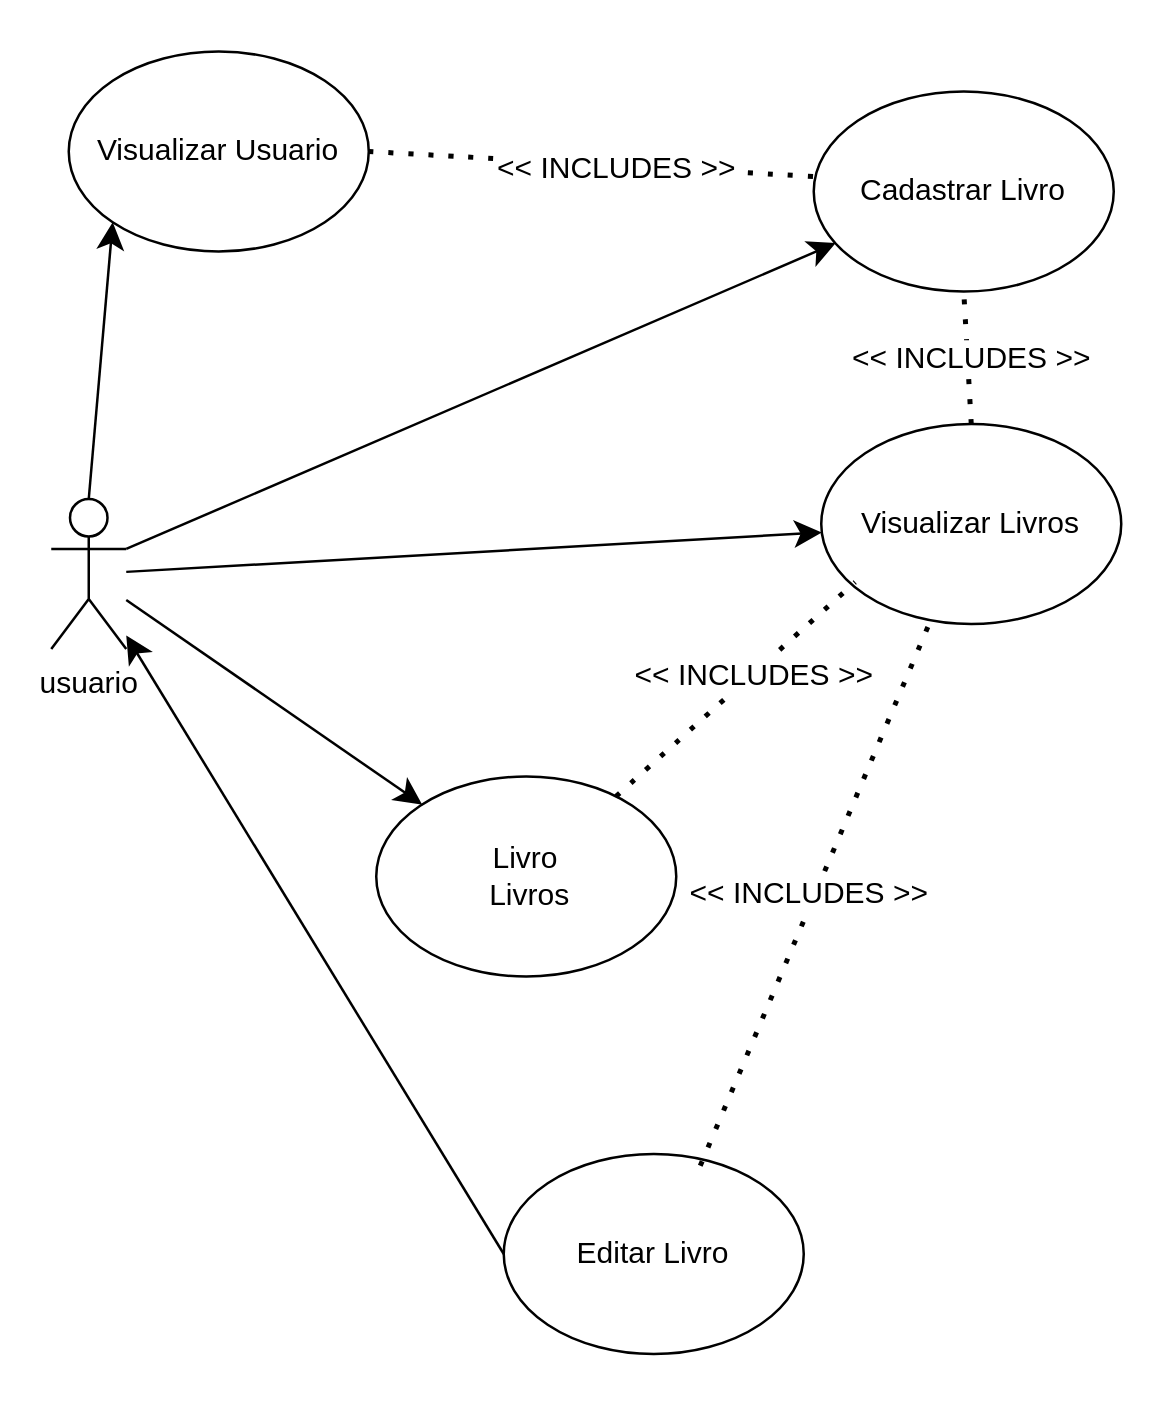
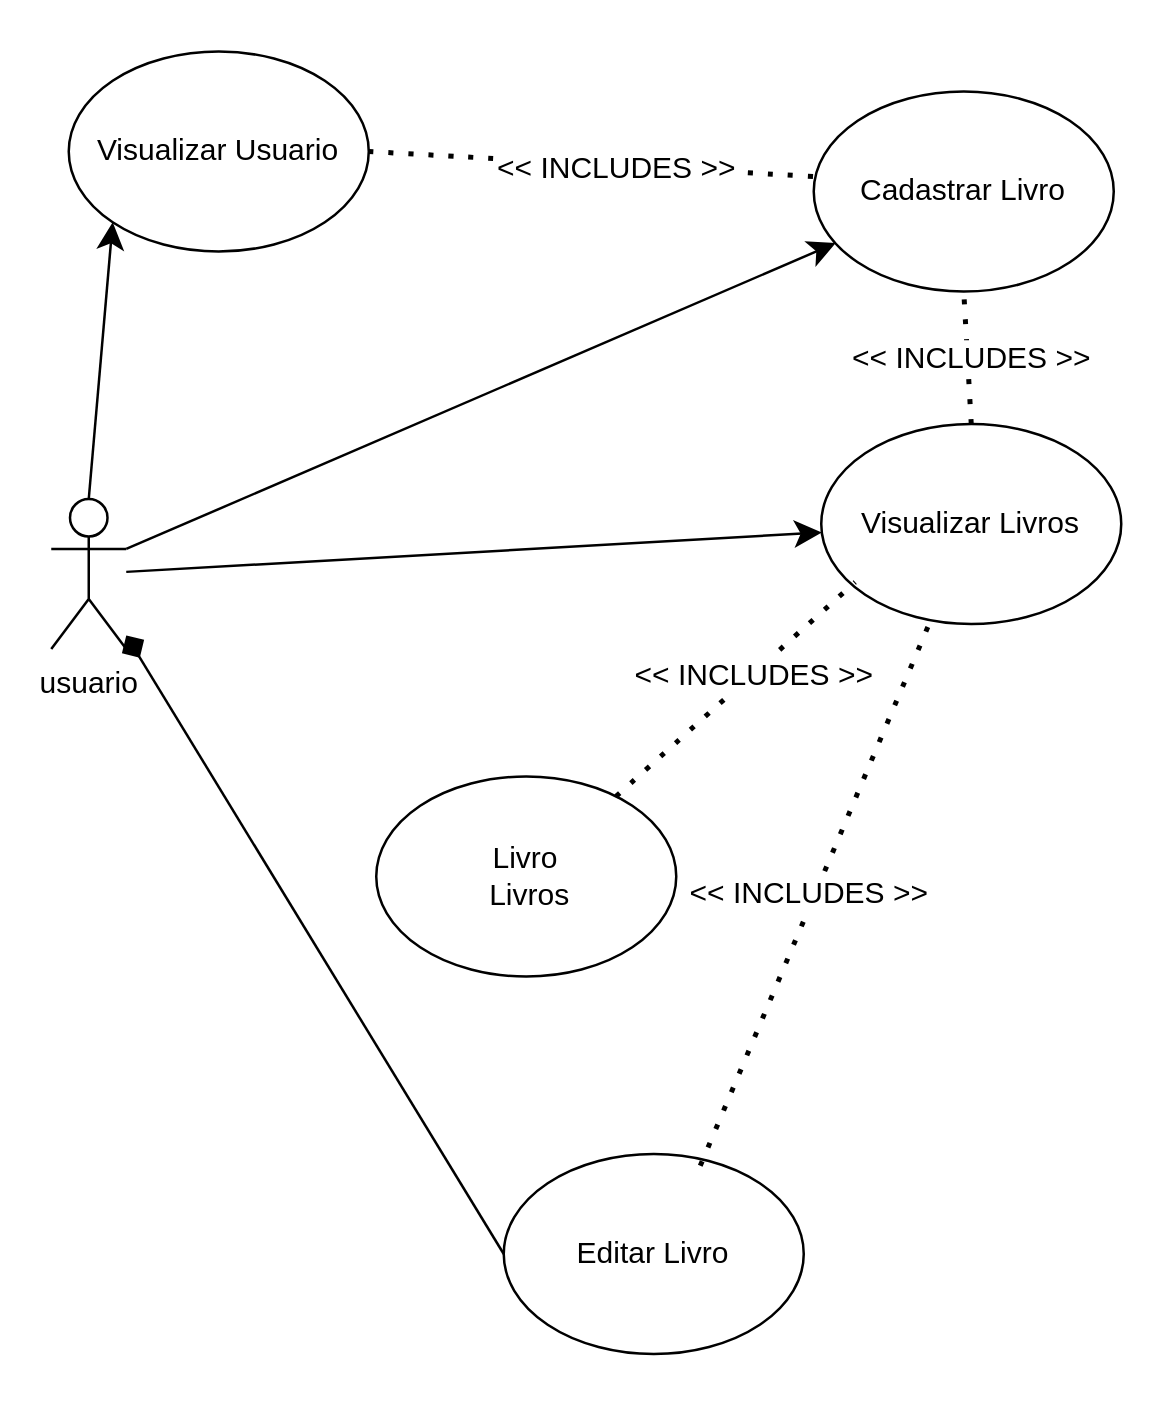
(138, 655) -> (139, 657)
(267, 697) -> none
